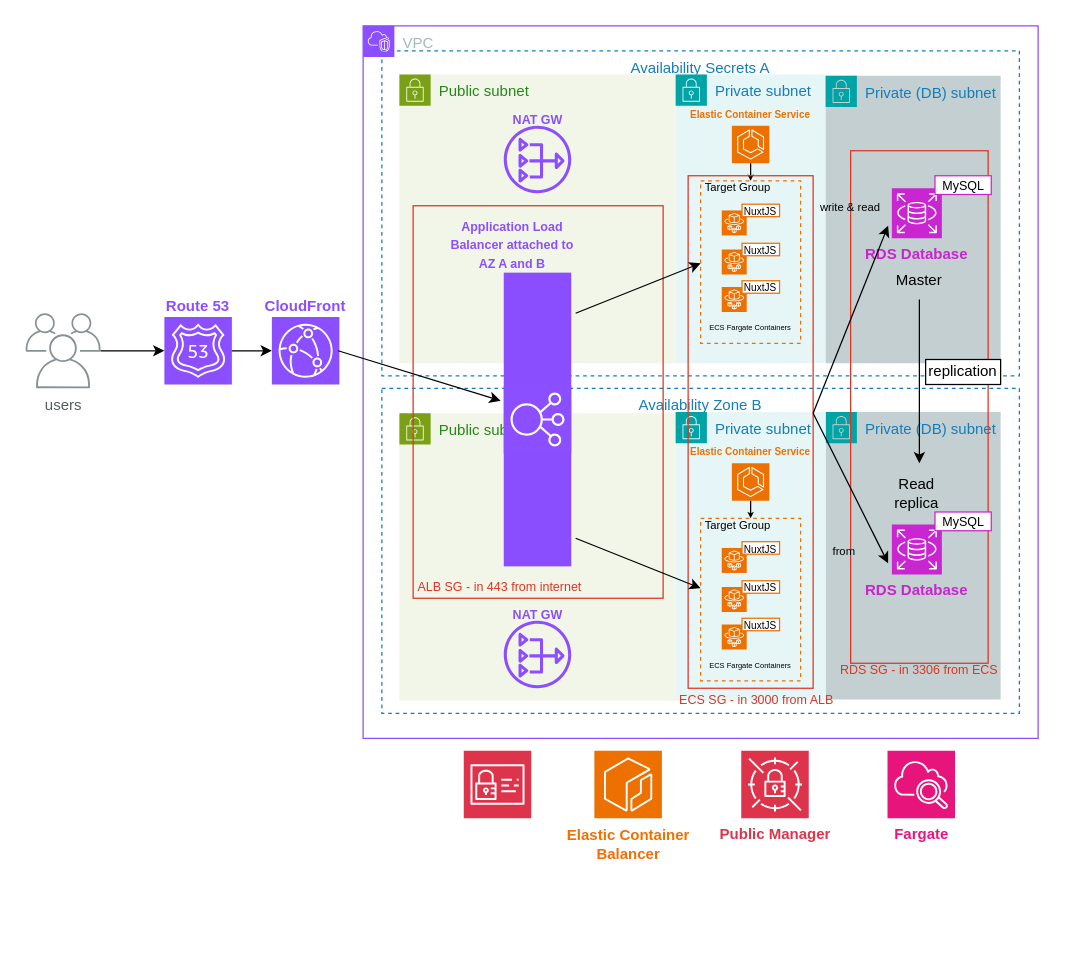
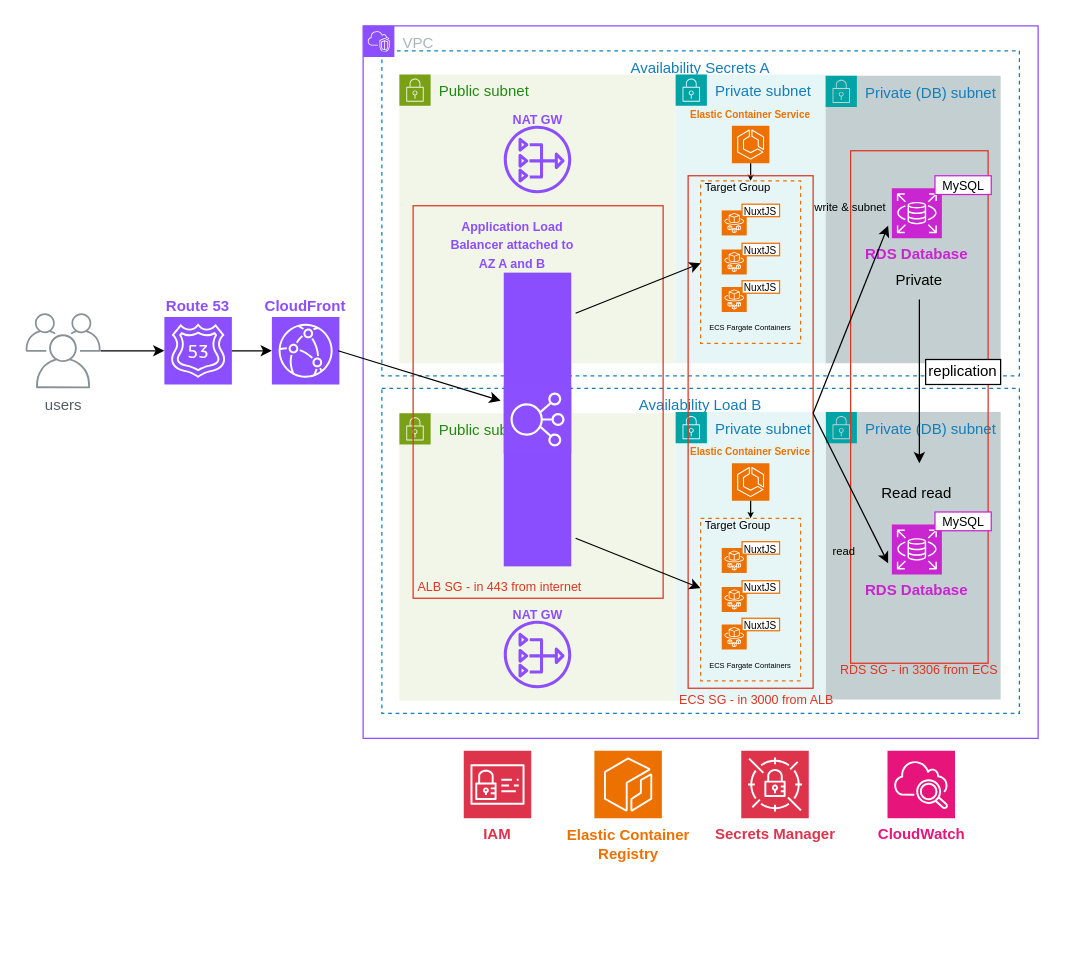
(851, 207) -> (851, 207)
(919, 281) -> (919, 281)
(701, 406) -> (701, 406)
(917, 493) -> (917, 493)
(844, 551) -> (844, 551)
none -> (497, 834)
(776, 834) -> (776, 834)
(922, 834) -> (922, 834)
(629, 844) -> (629, 844)
